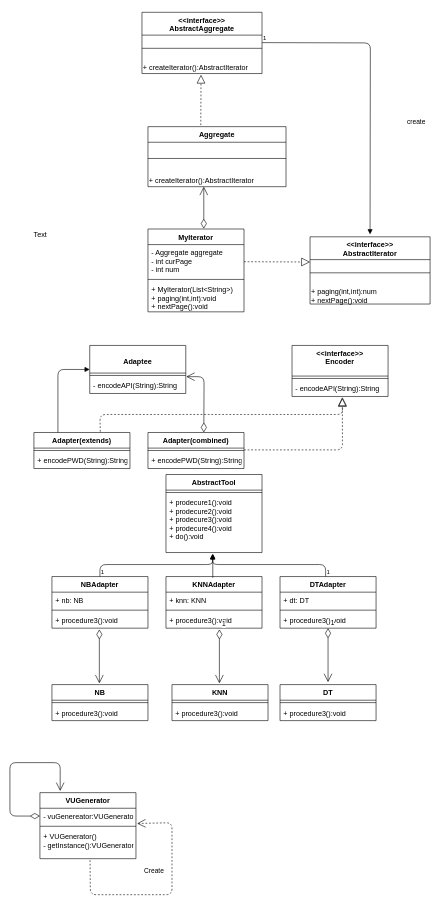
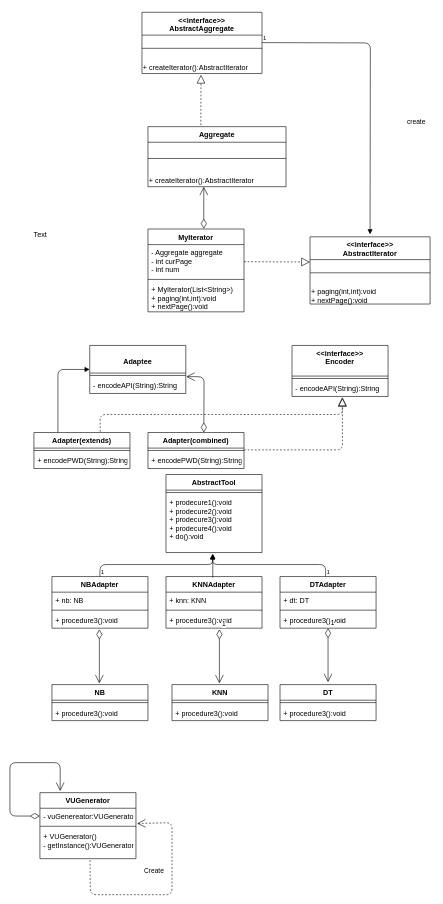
(348, 296) -> (349, 296)
